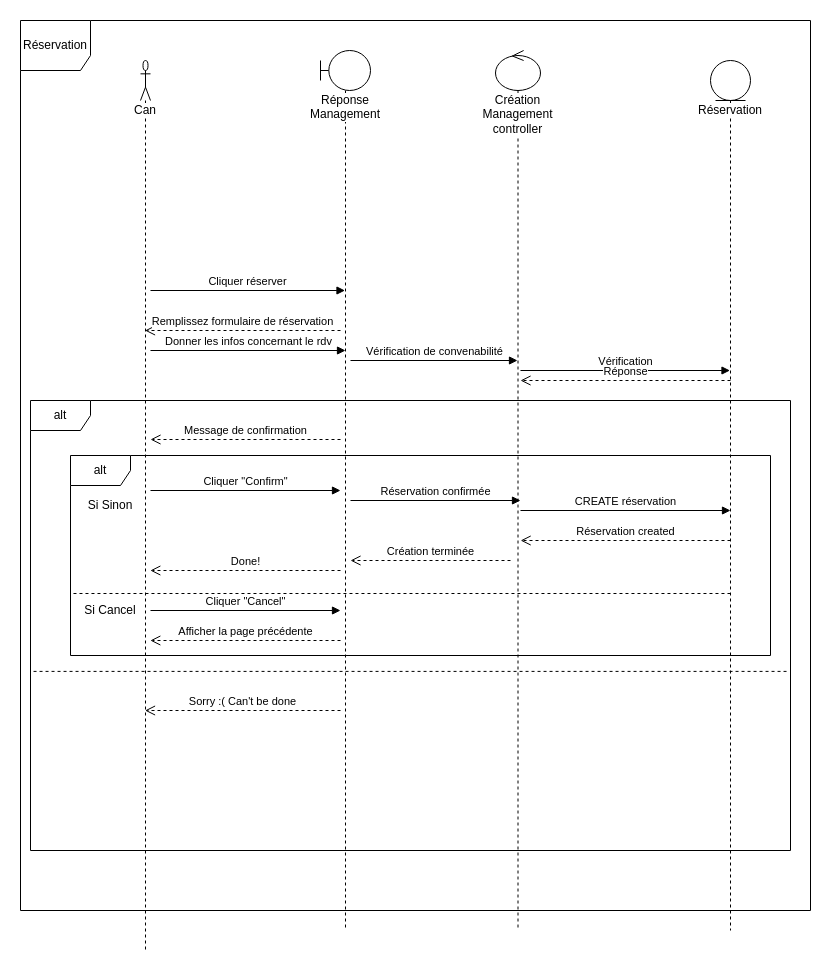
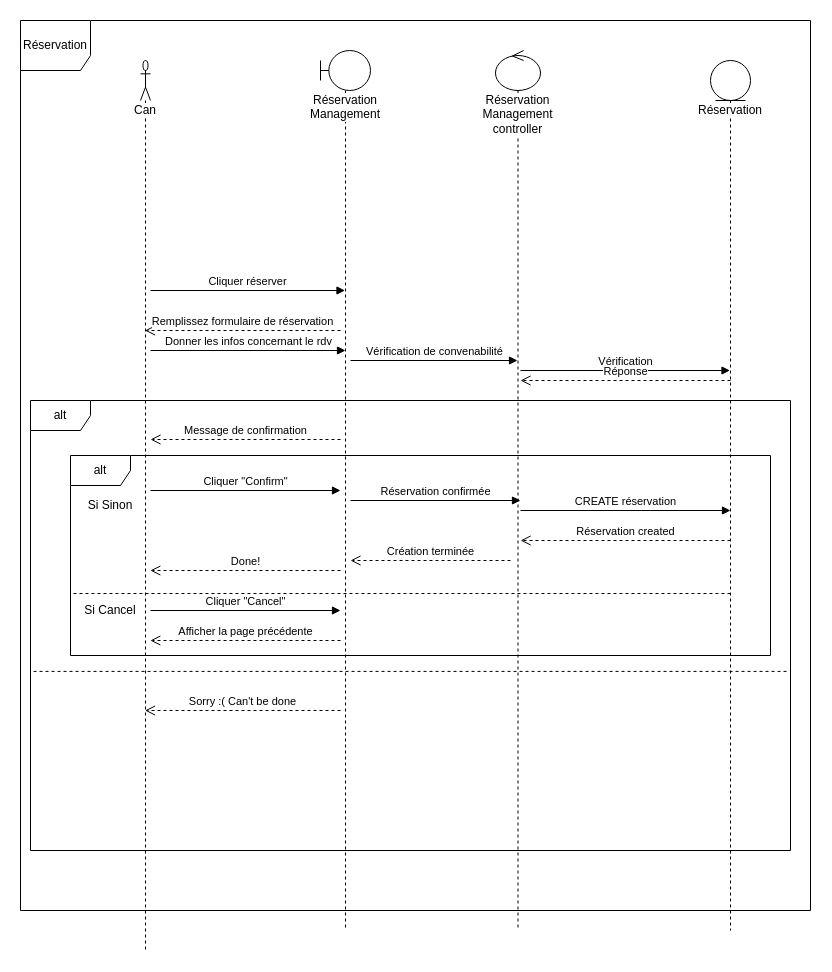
(346, 115) -> (346, 115)
(518, 130) -> (518, 130)
